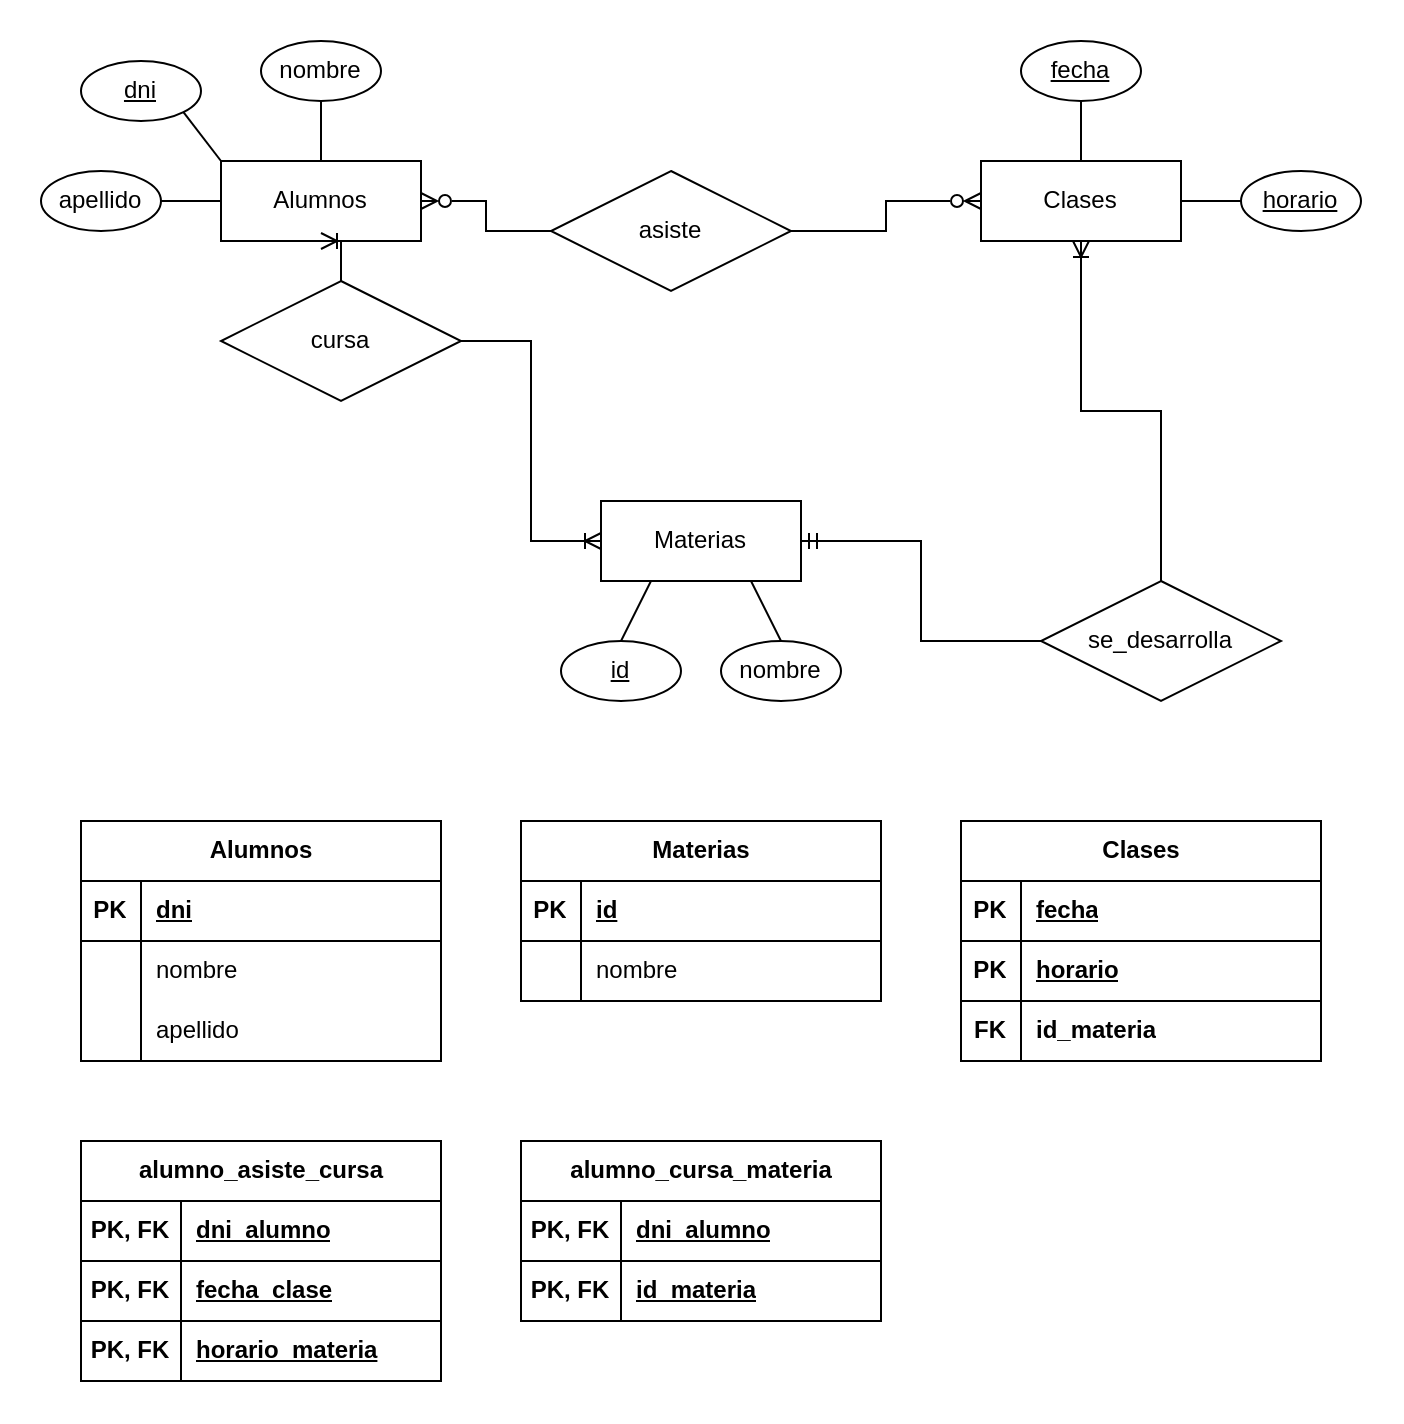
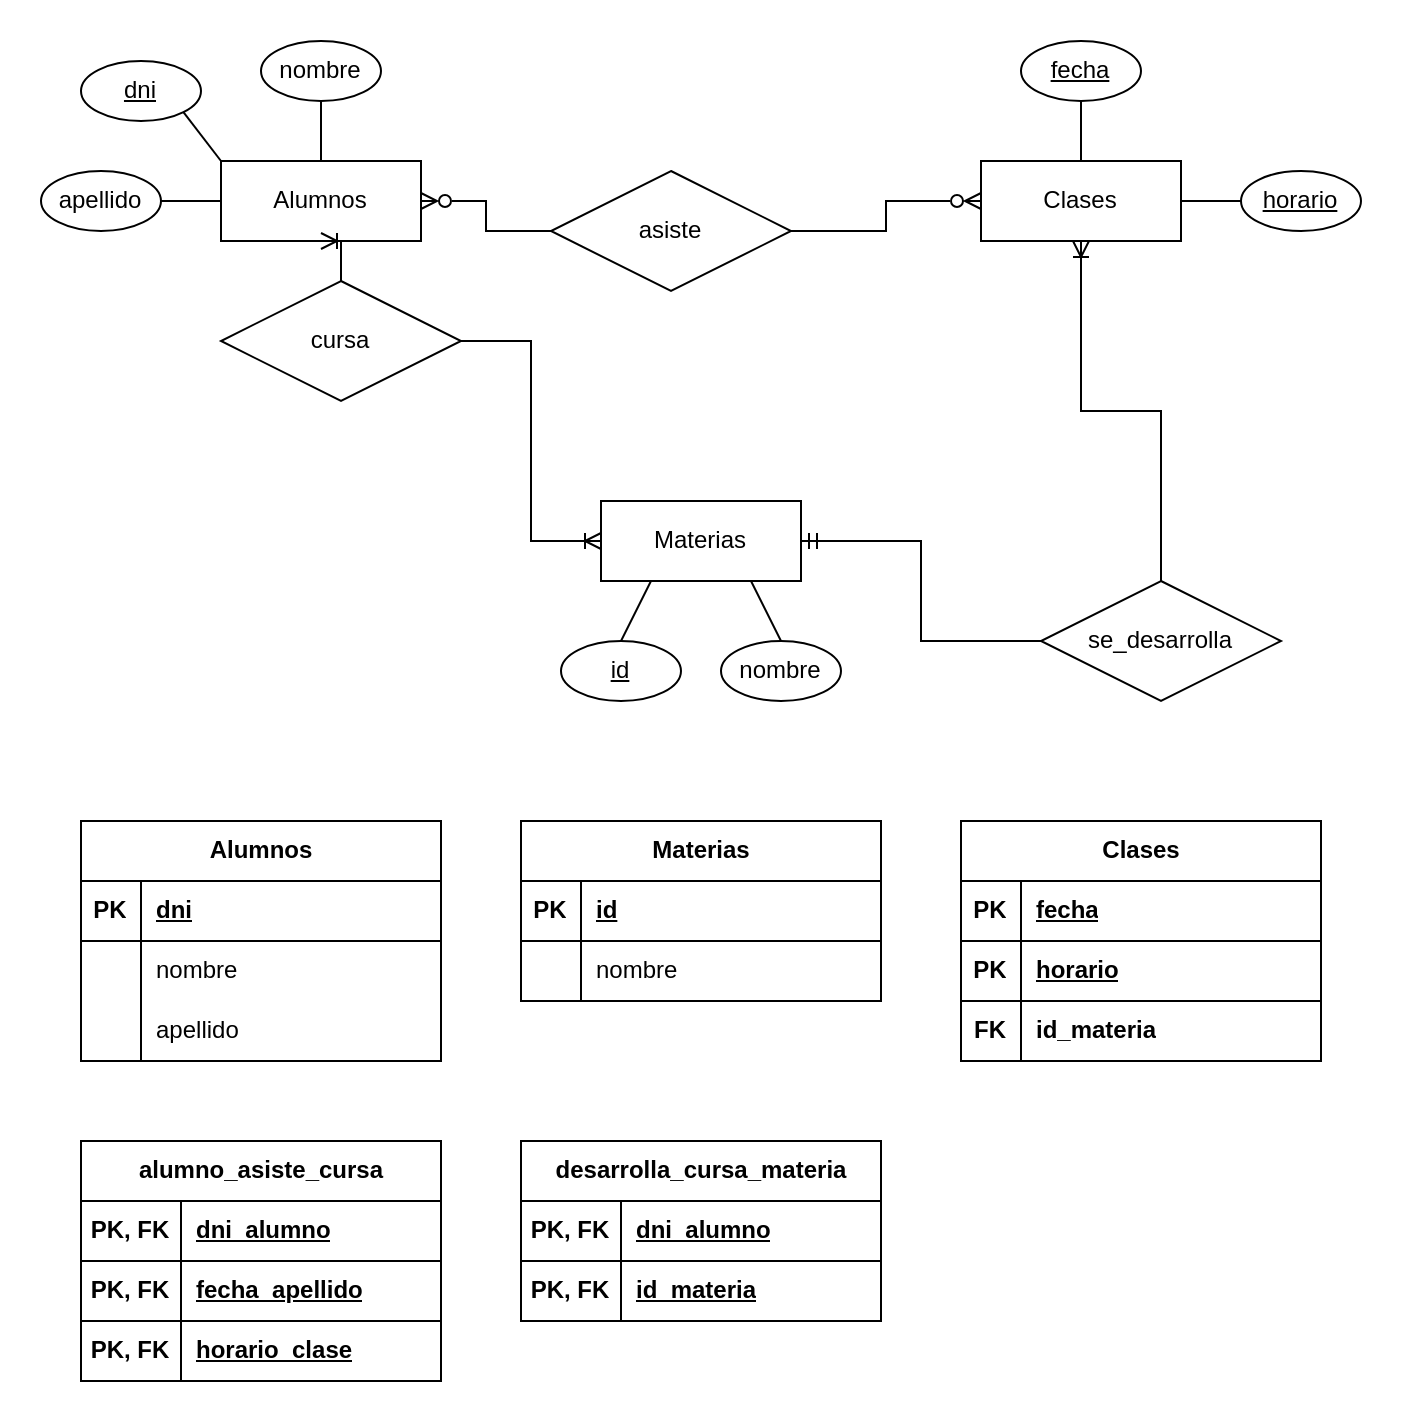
(702, 1171) -> (702, 1171)
(268, 1291) -> (282, 1291)
(292, 1351) -> (278, 1351)
